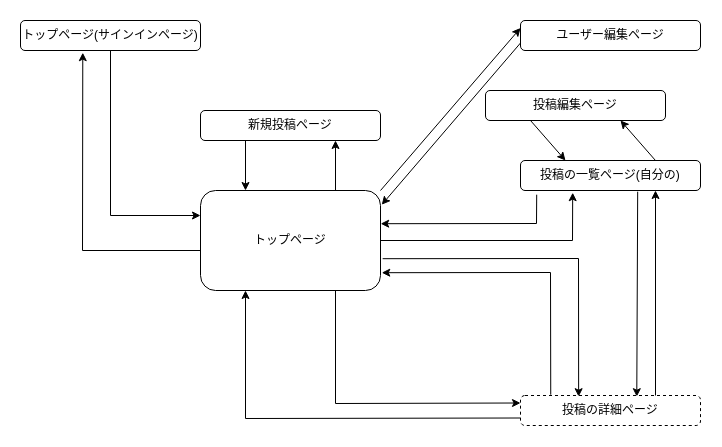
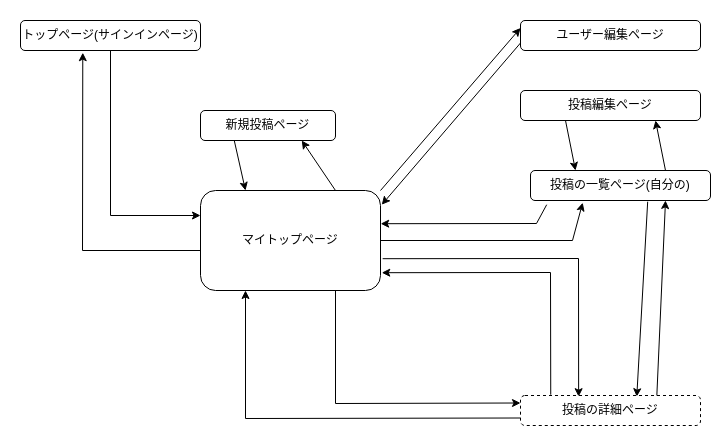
(576, 106) -> (611, 106)
(291, 126) -> (268, 126)
(611, 176) -> (621, 186)
(291, 241) -> (291, 241)
